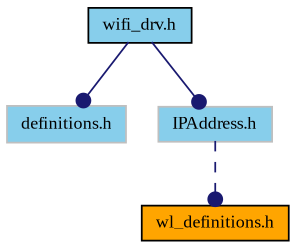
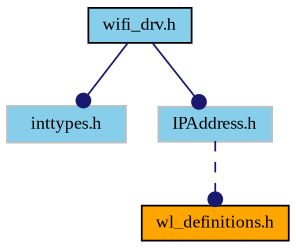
(66, 124) -> (66, 124)
